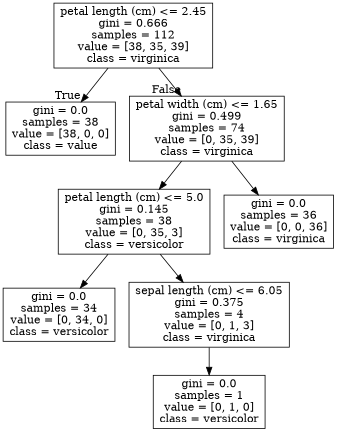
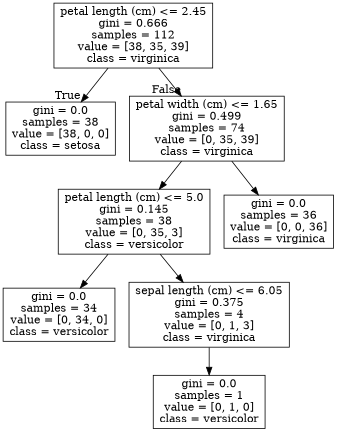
(61, 129) -> (61, 129)
